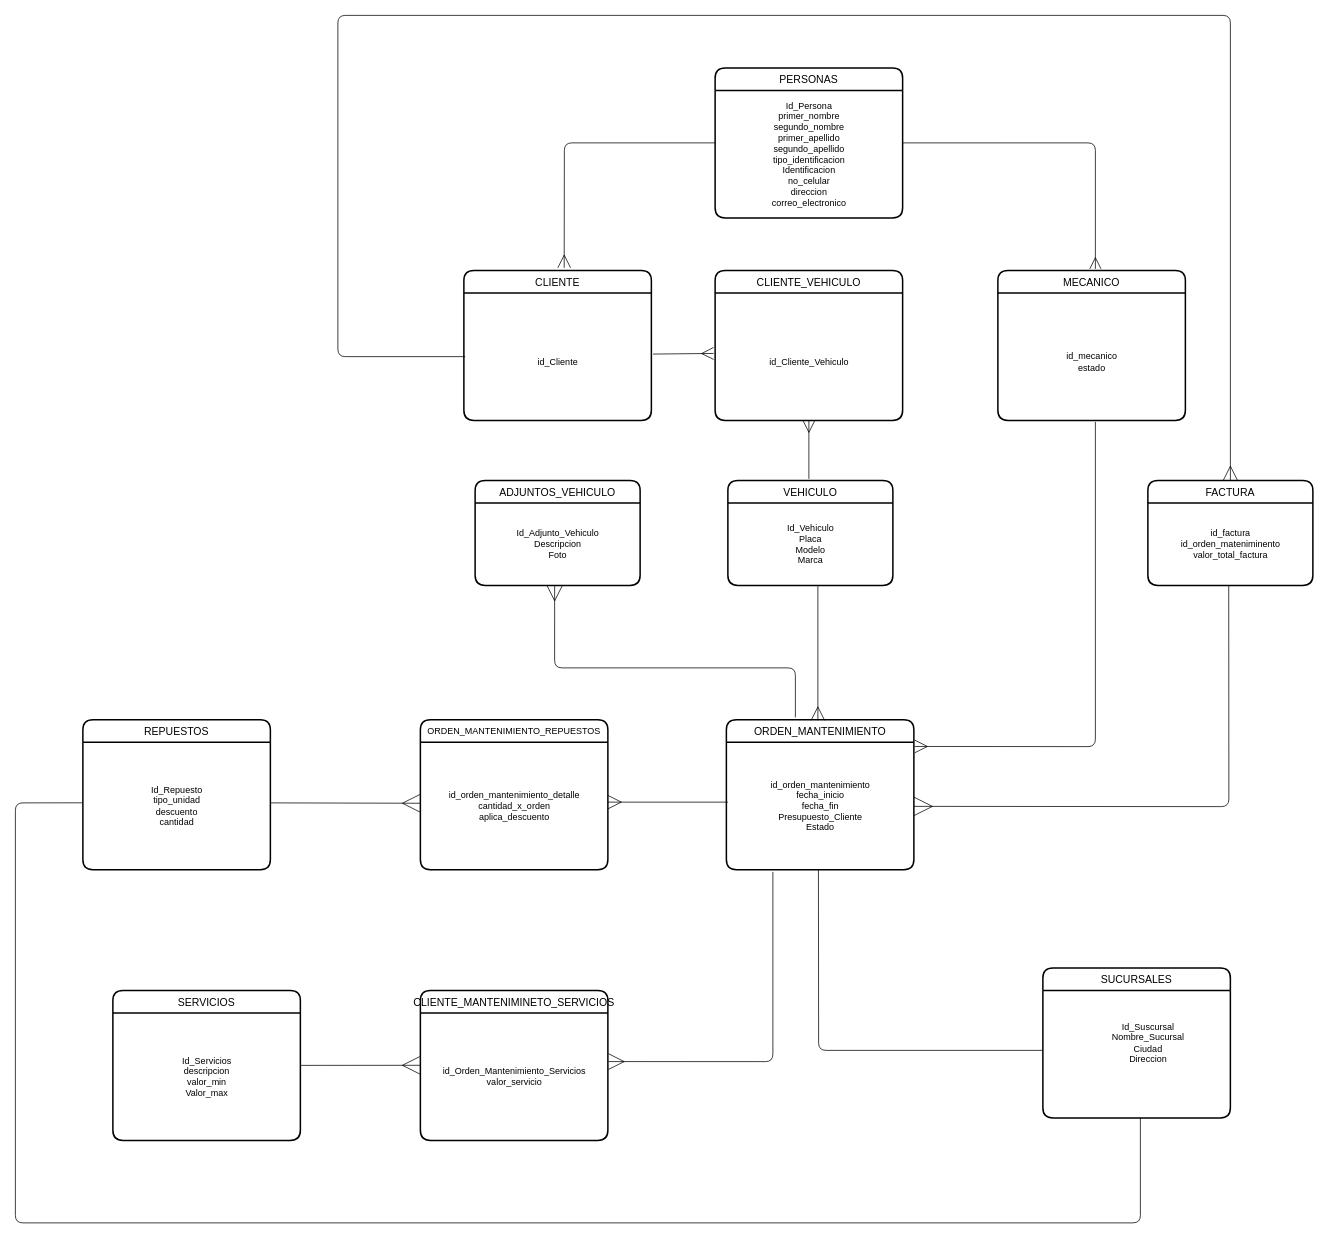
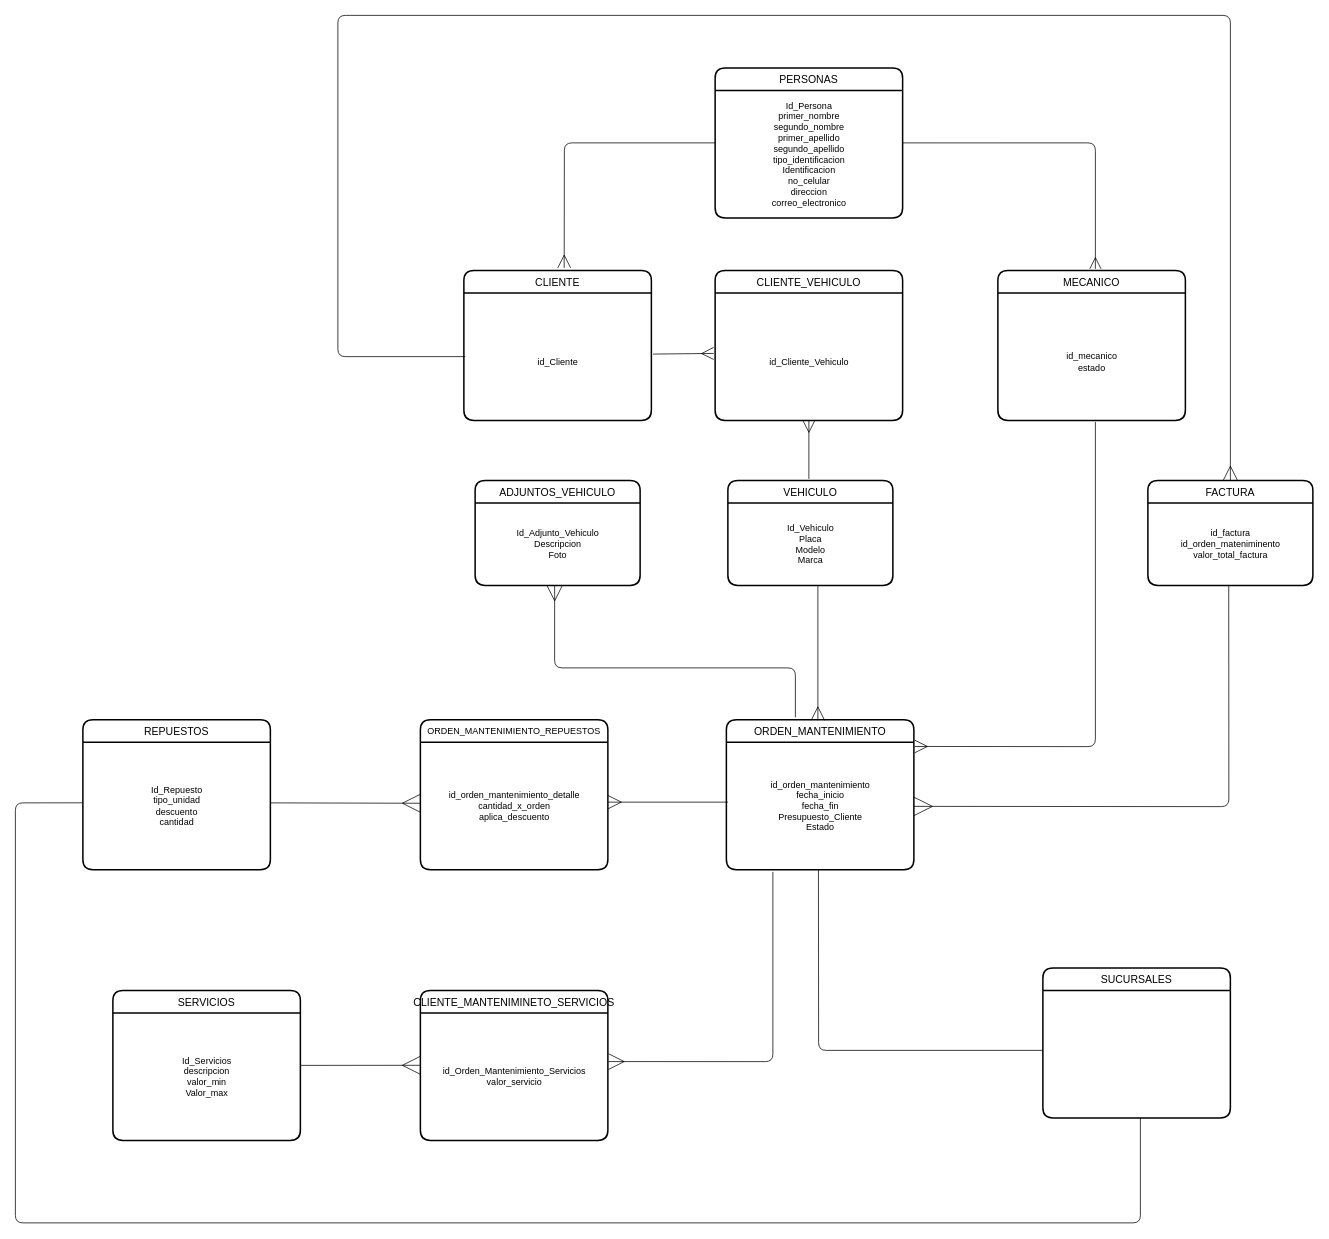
(1148, 1043) -> none
